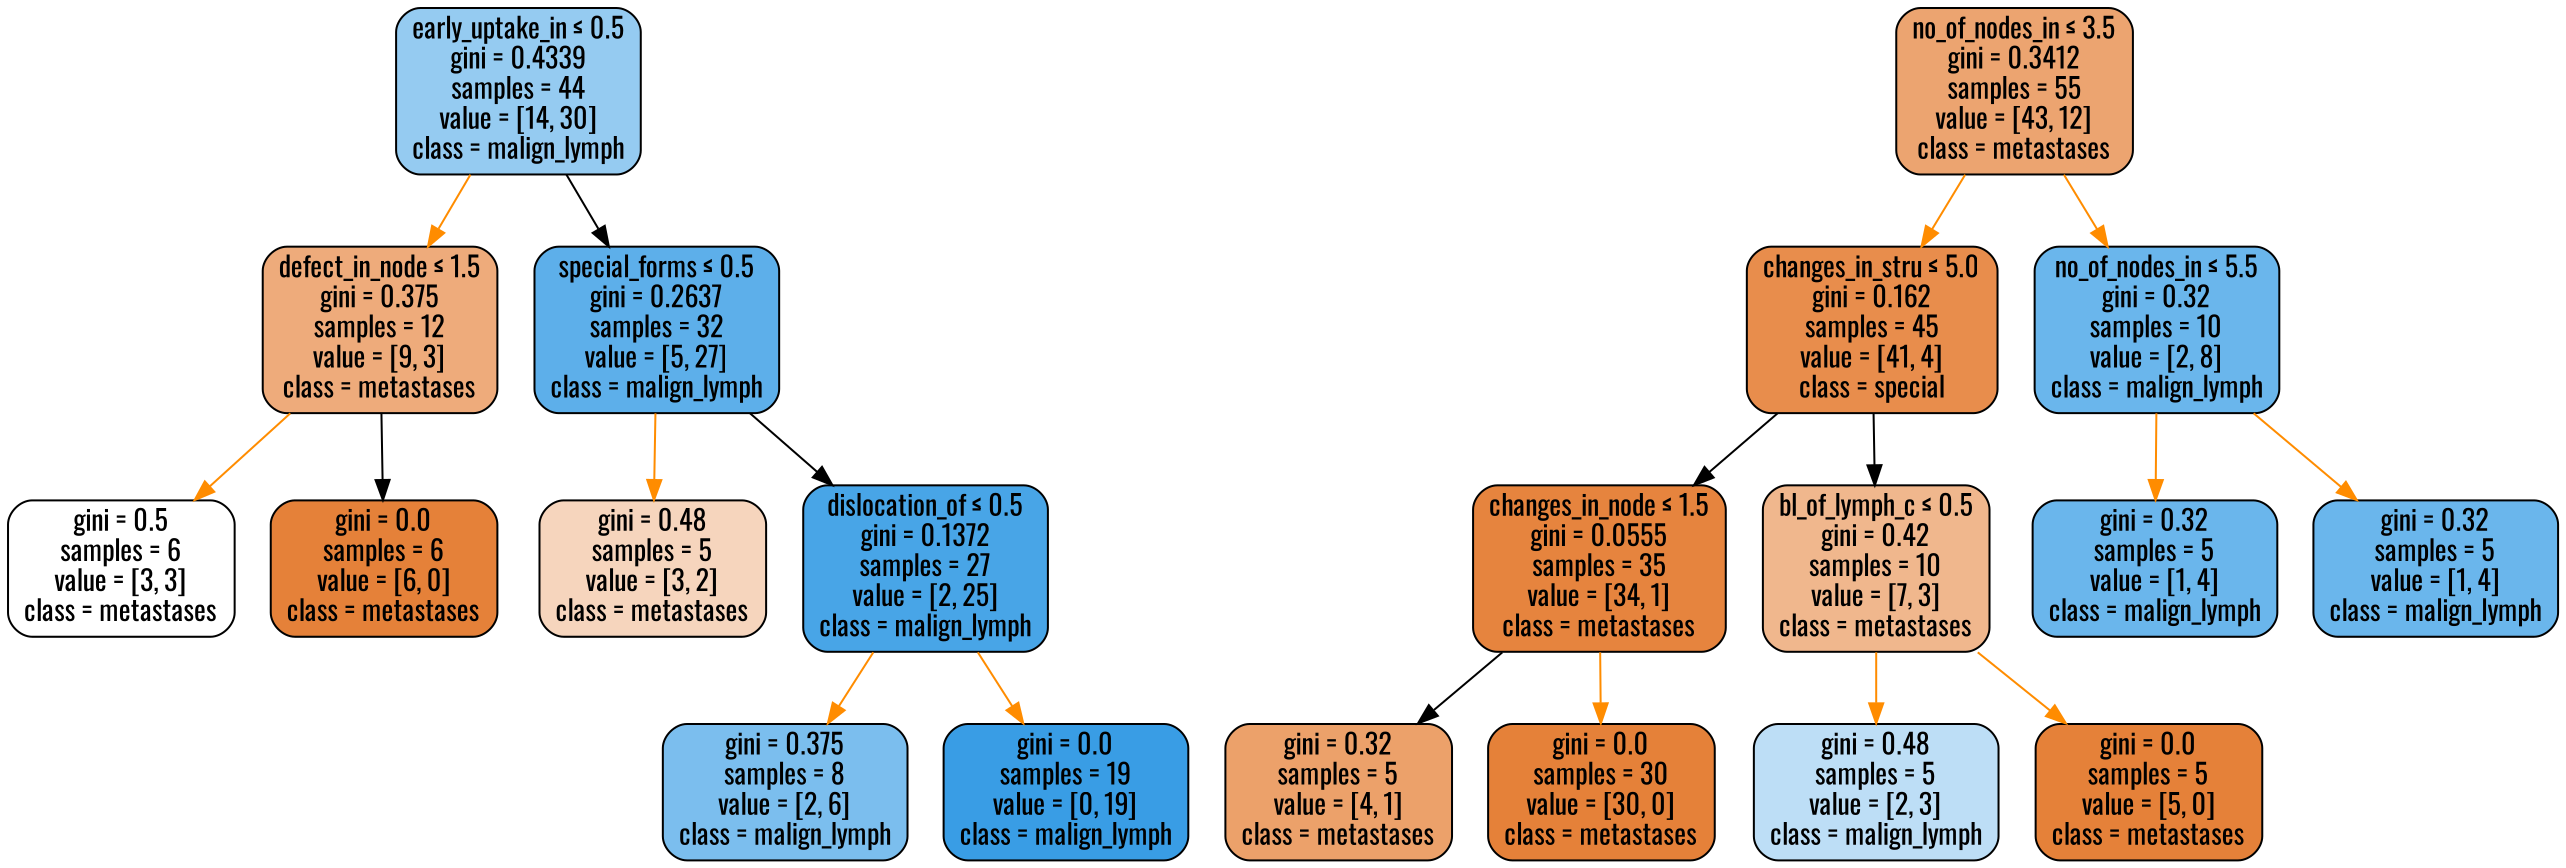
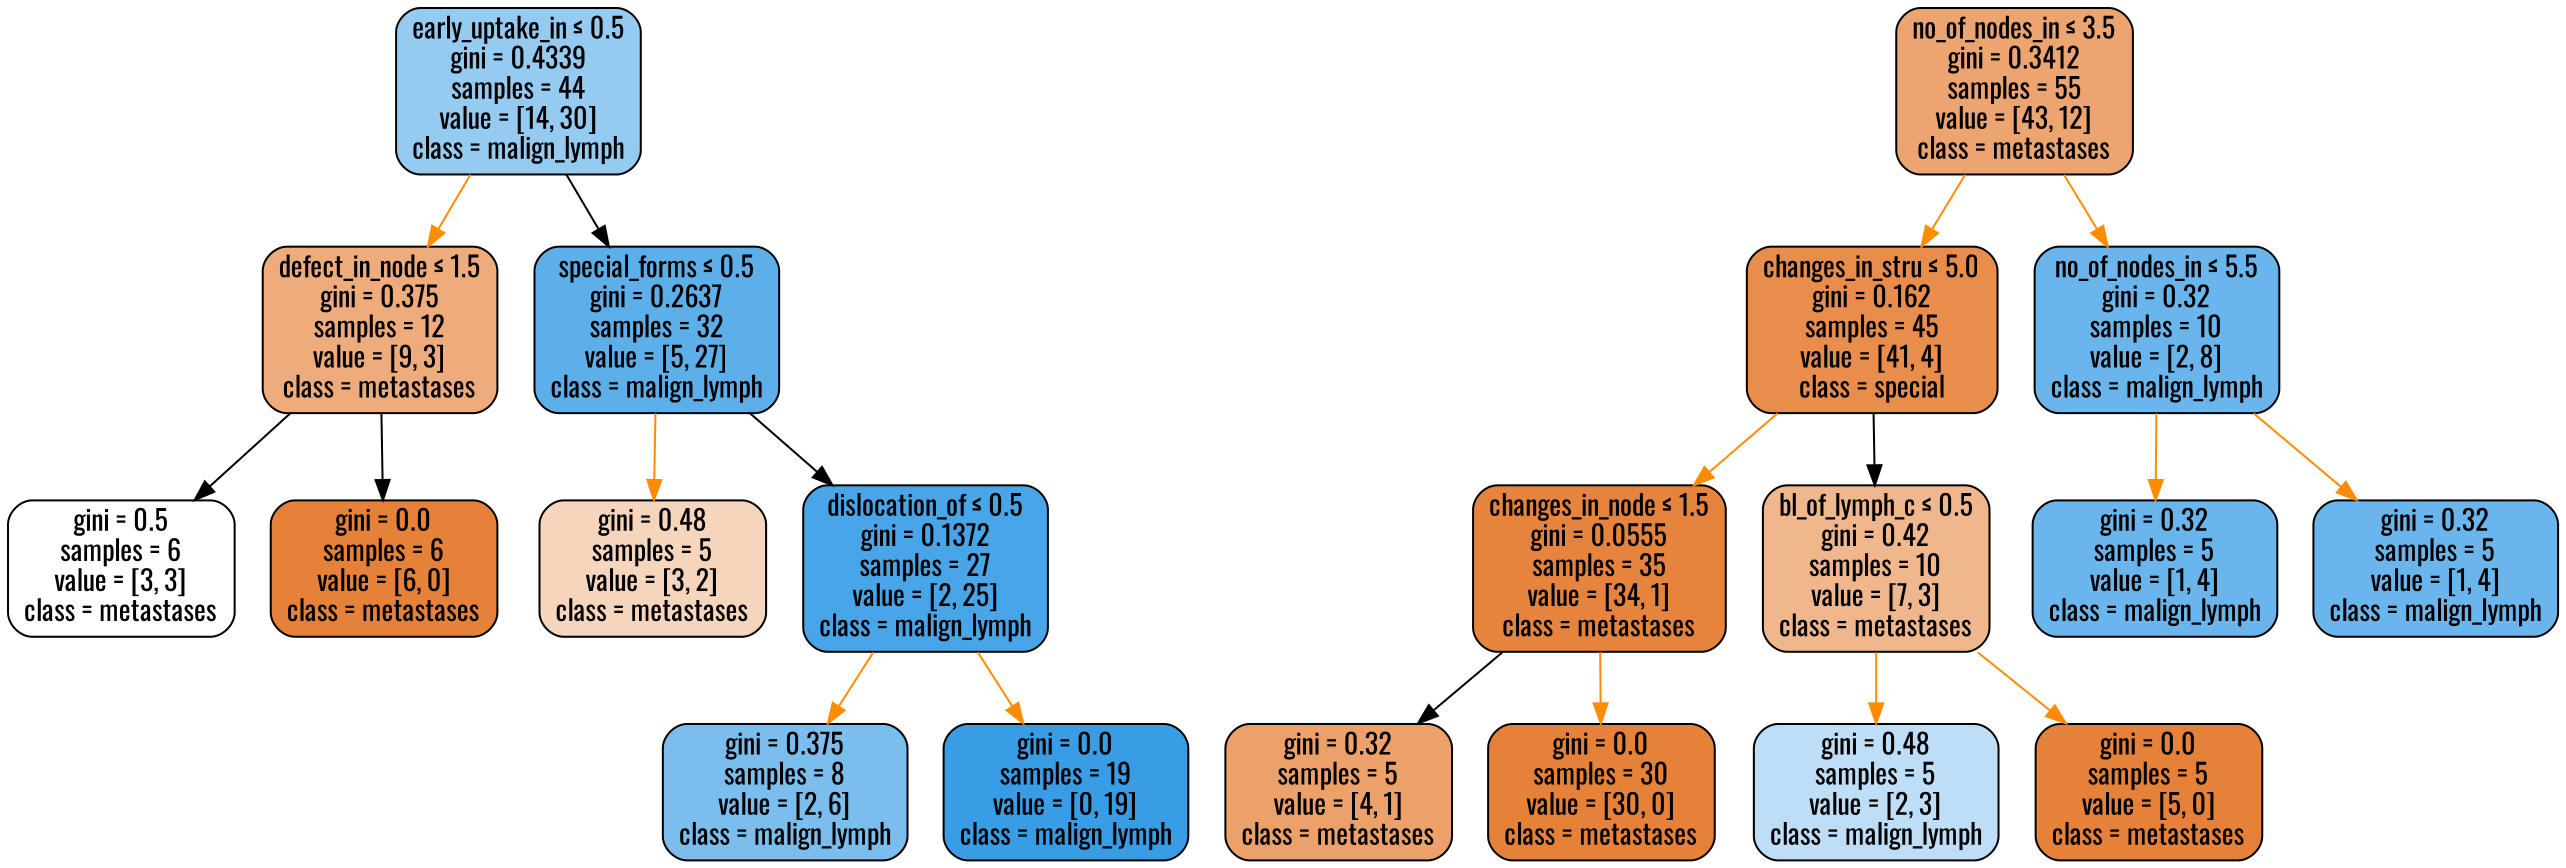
(1743, 443) -> (1743, 443)
(250, 450) -> (250, 450)
